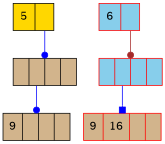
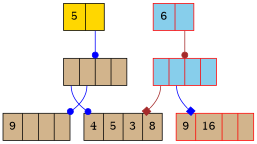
none -> (123, 127)
